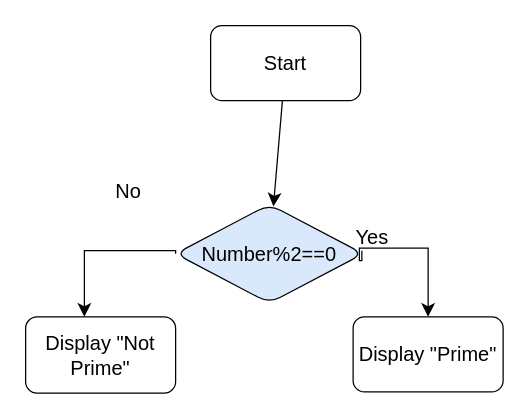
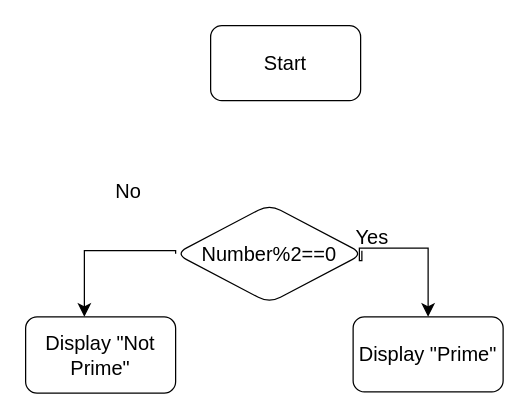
(278, 150) -> none
(269, 254) -> (269, 254)
